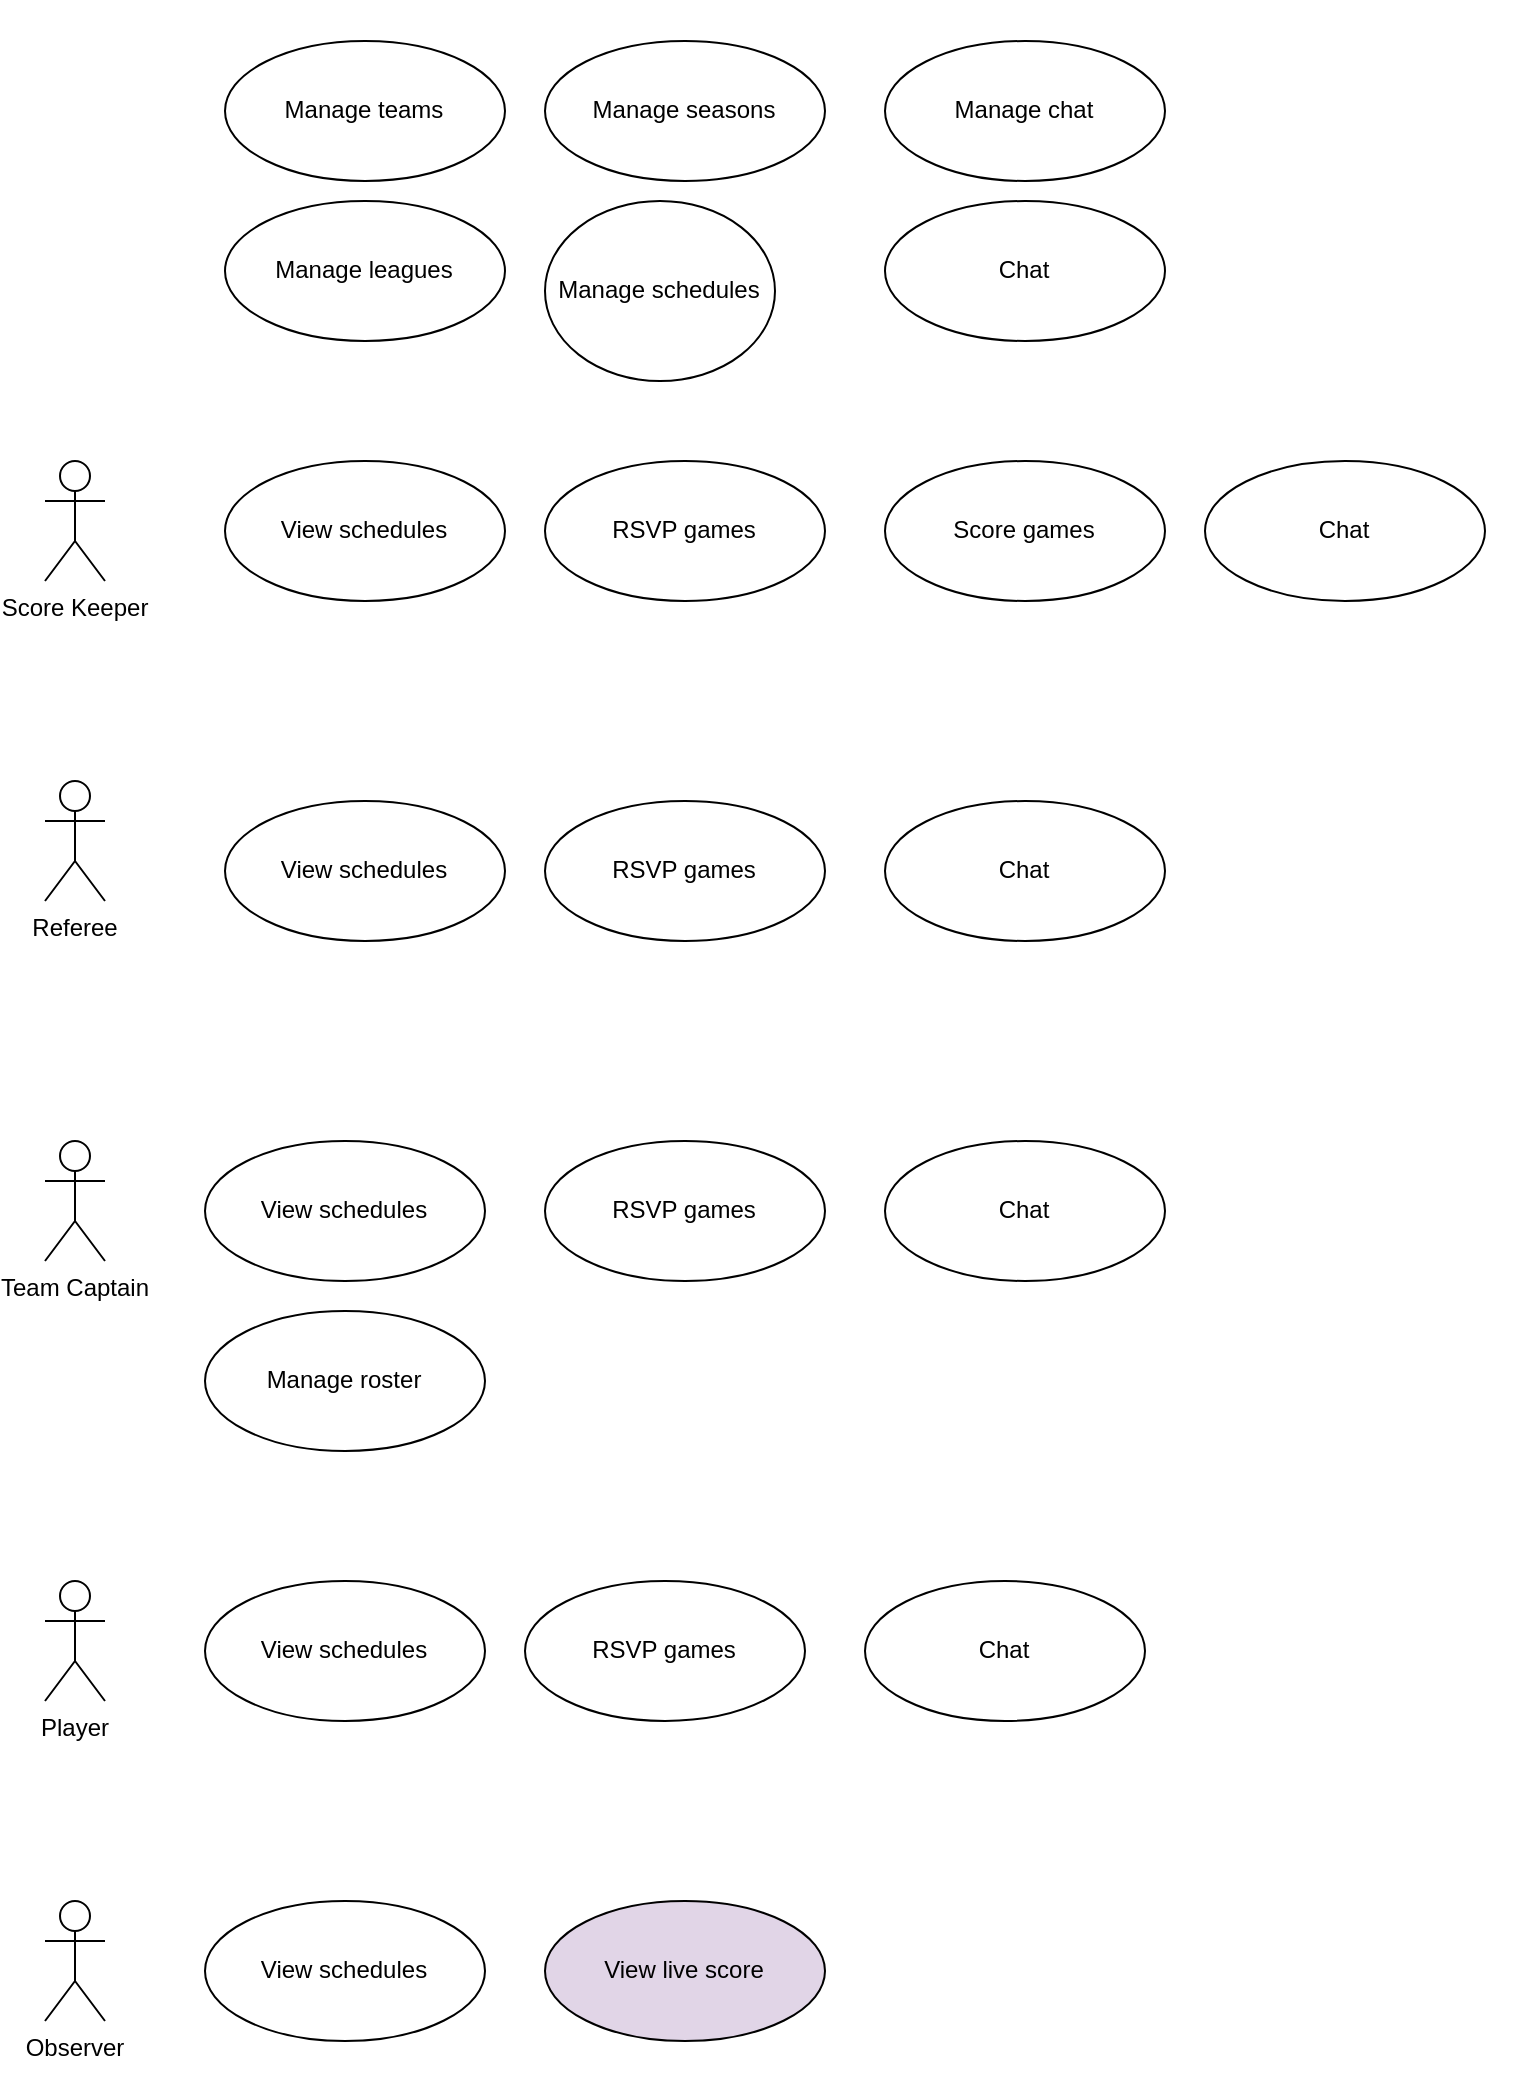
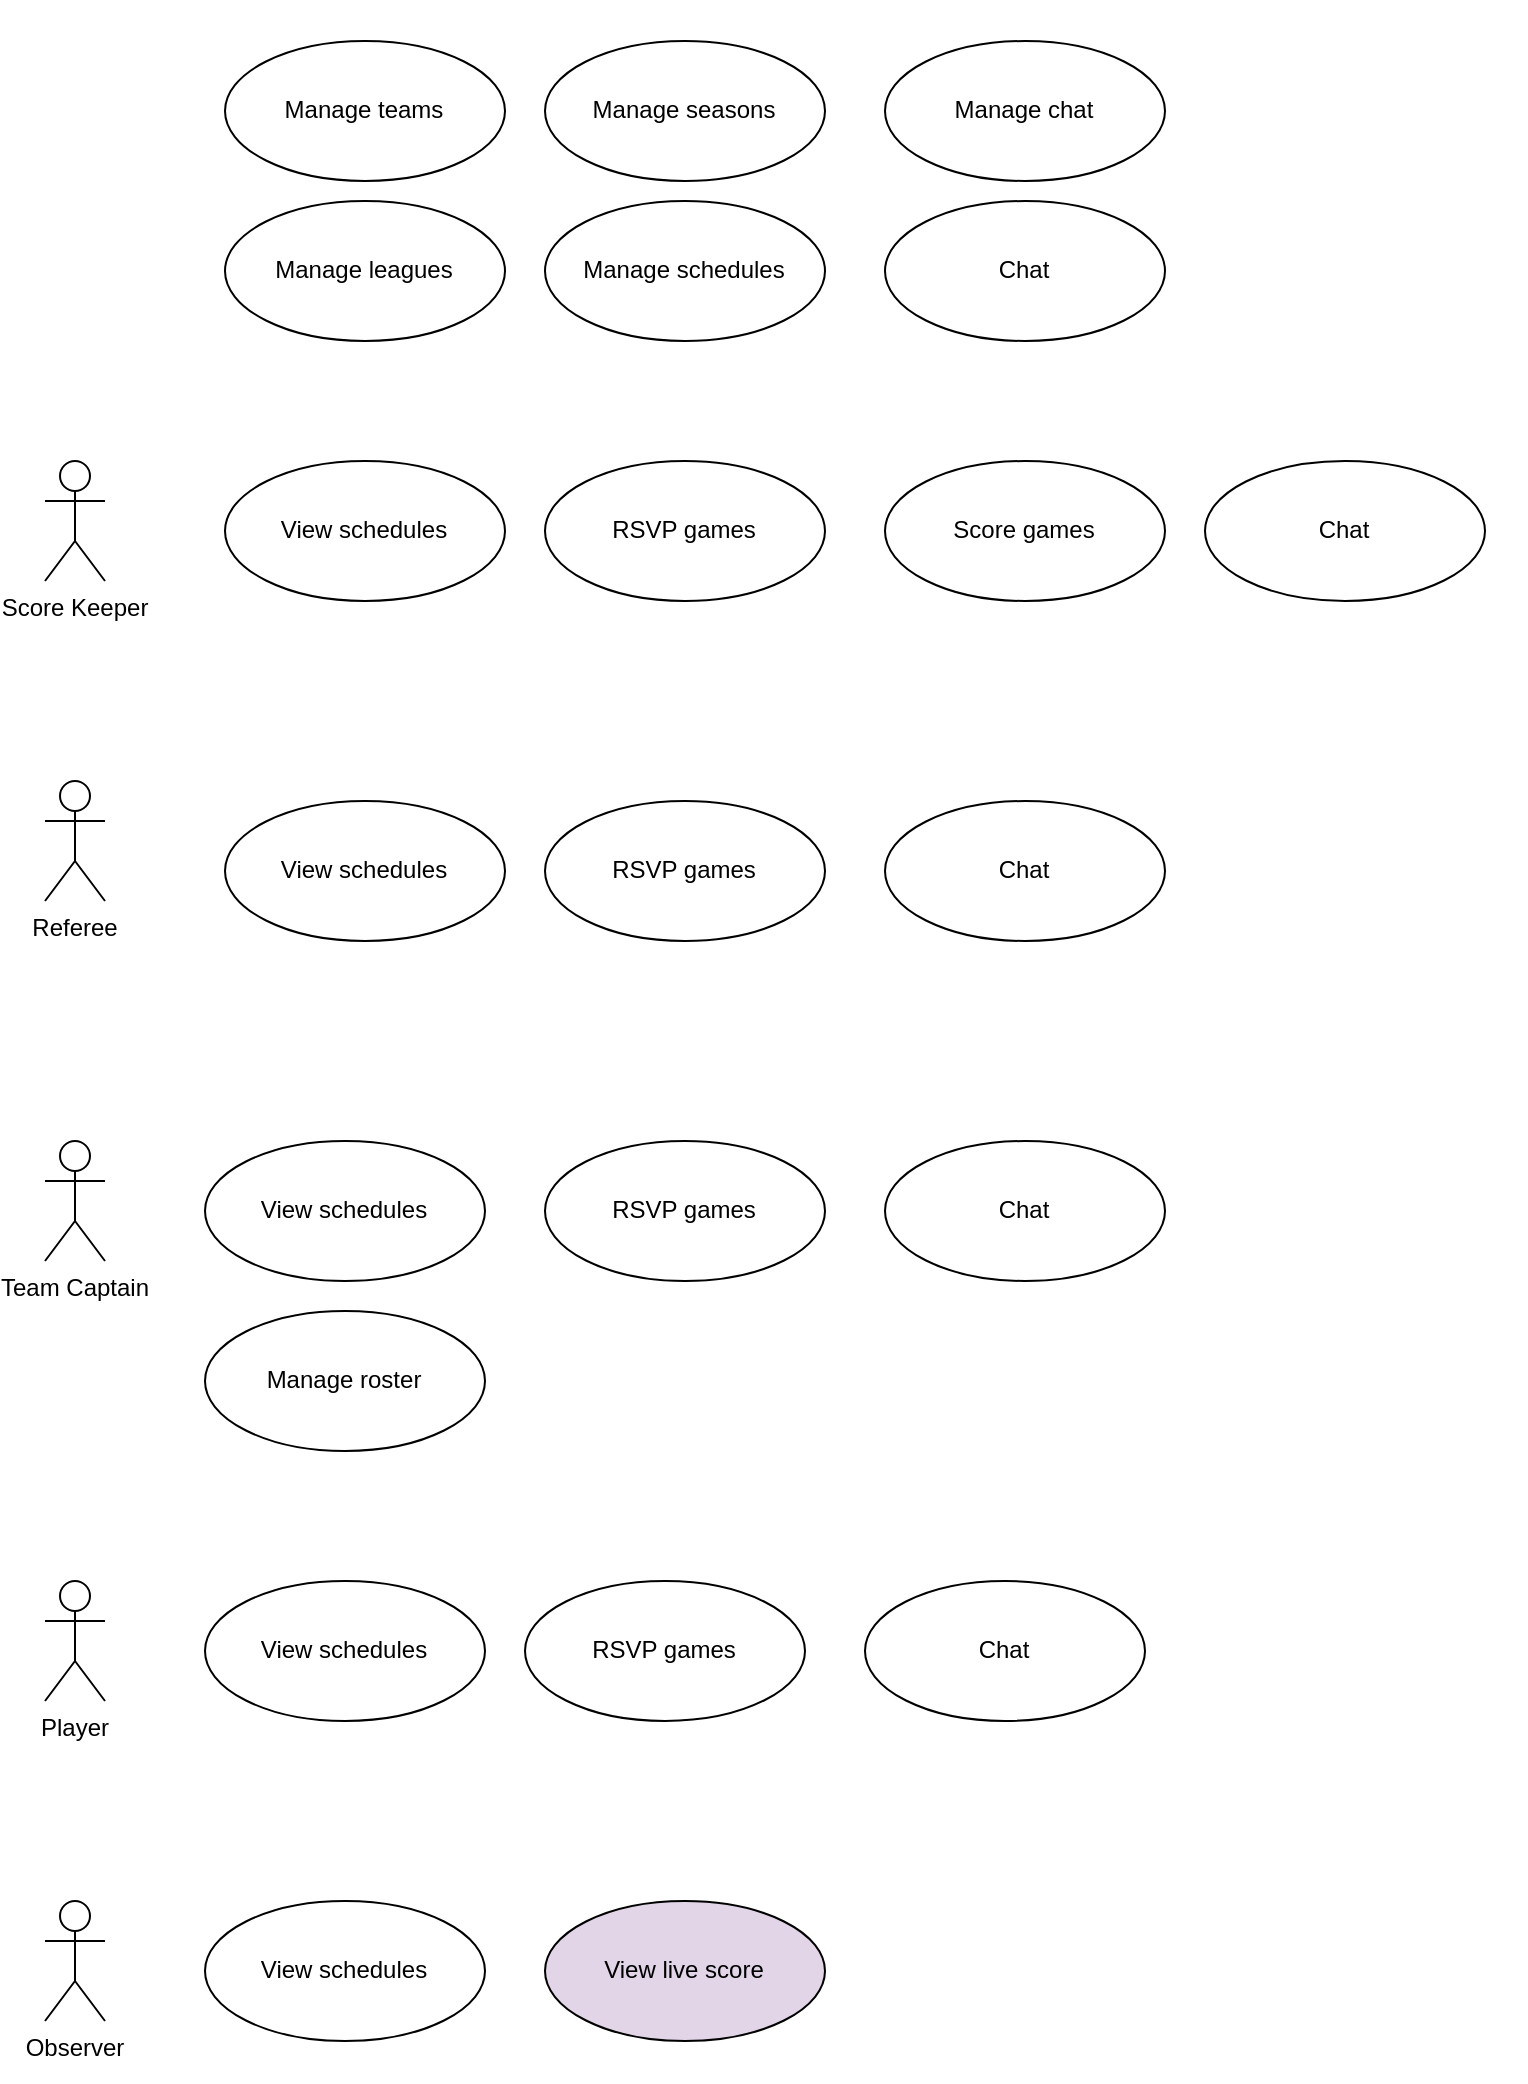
(660, 291) -> (685, 271)
